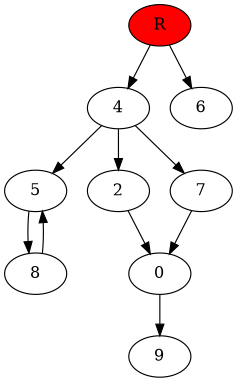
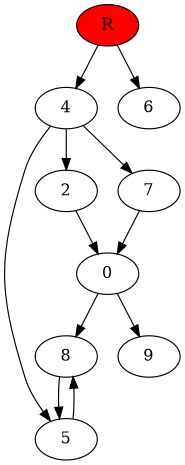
none -> (90, 310)
